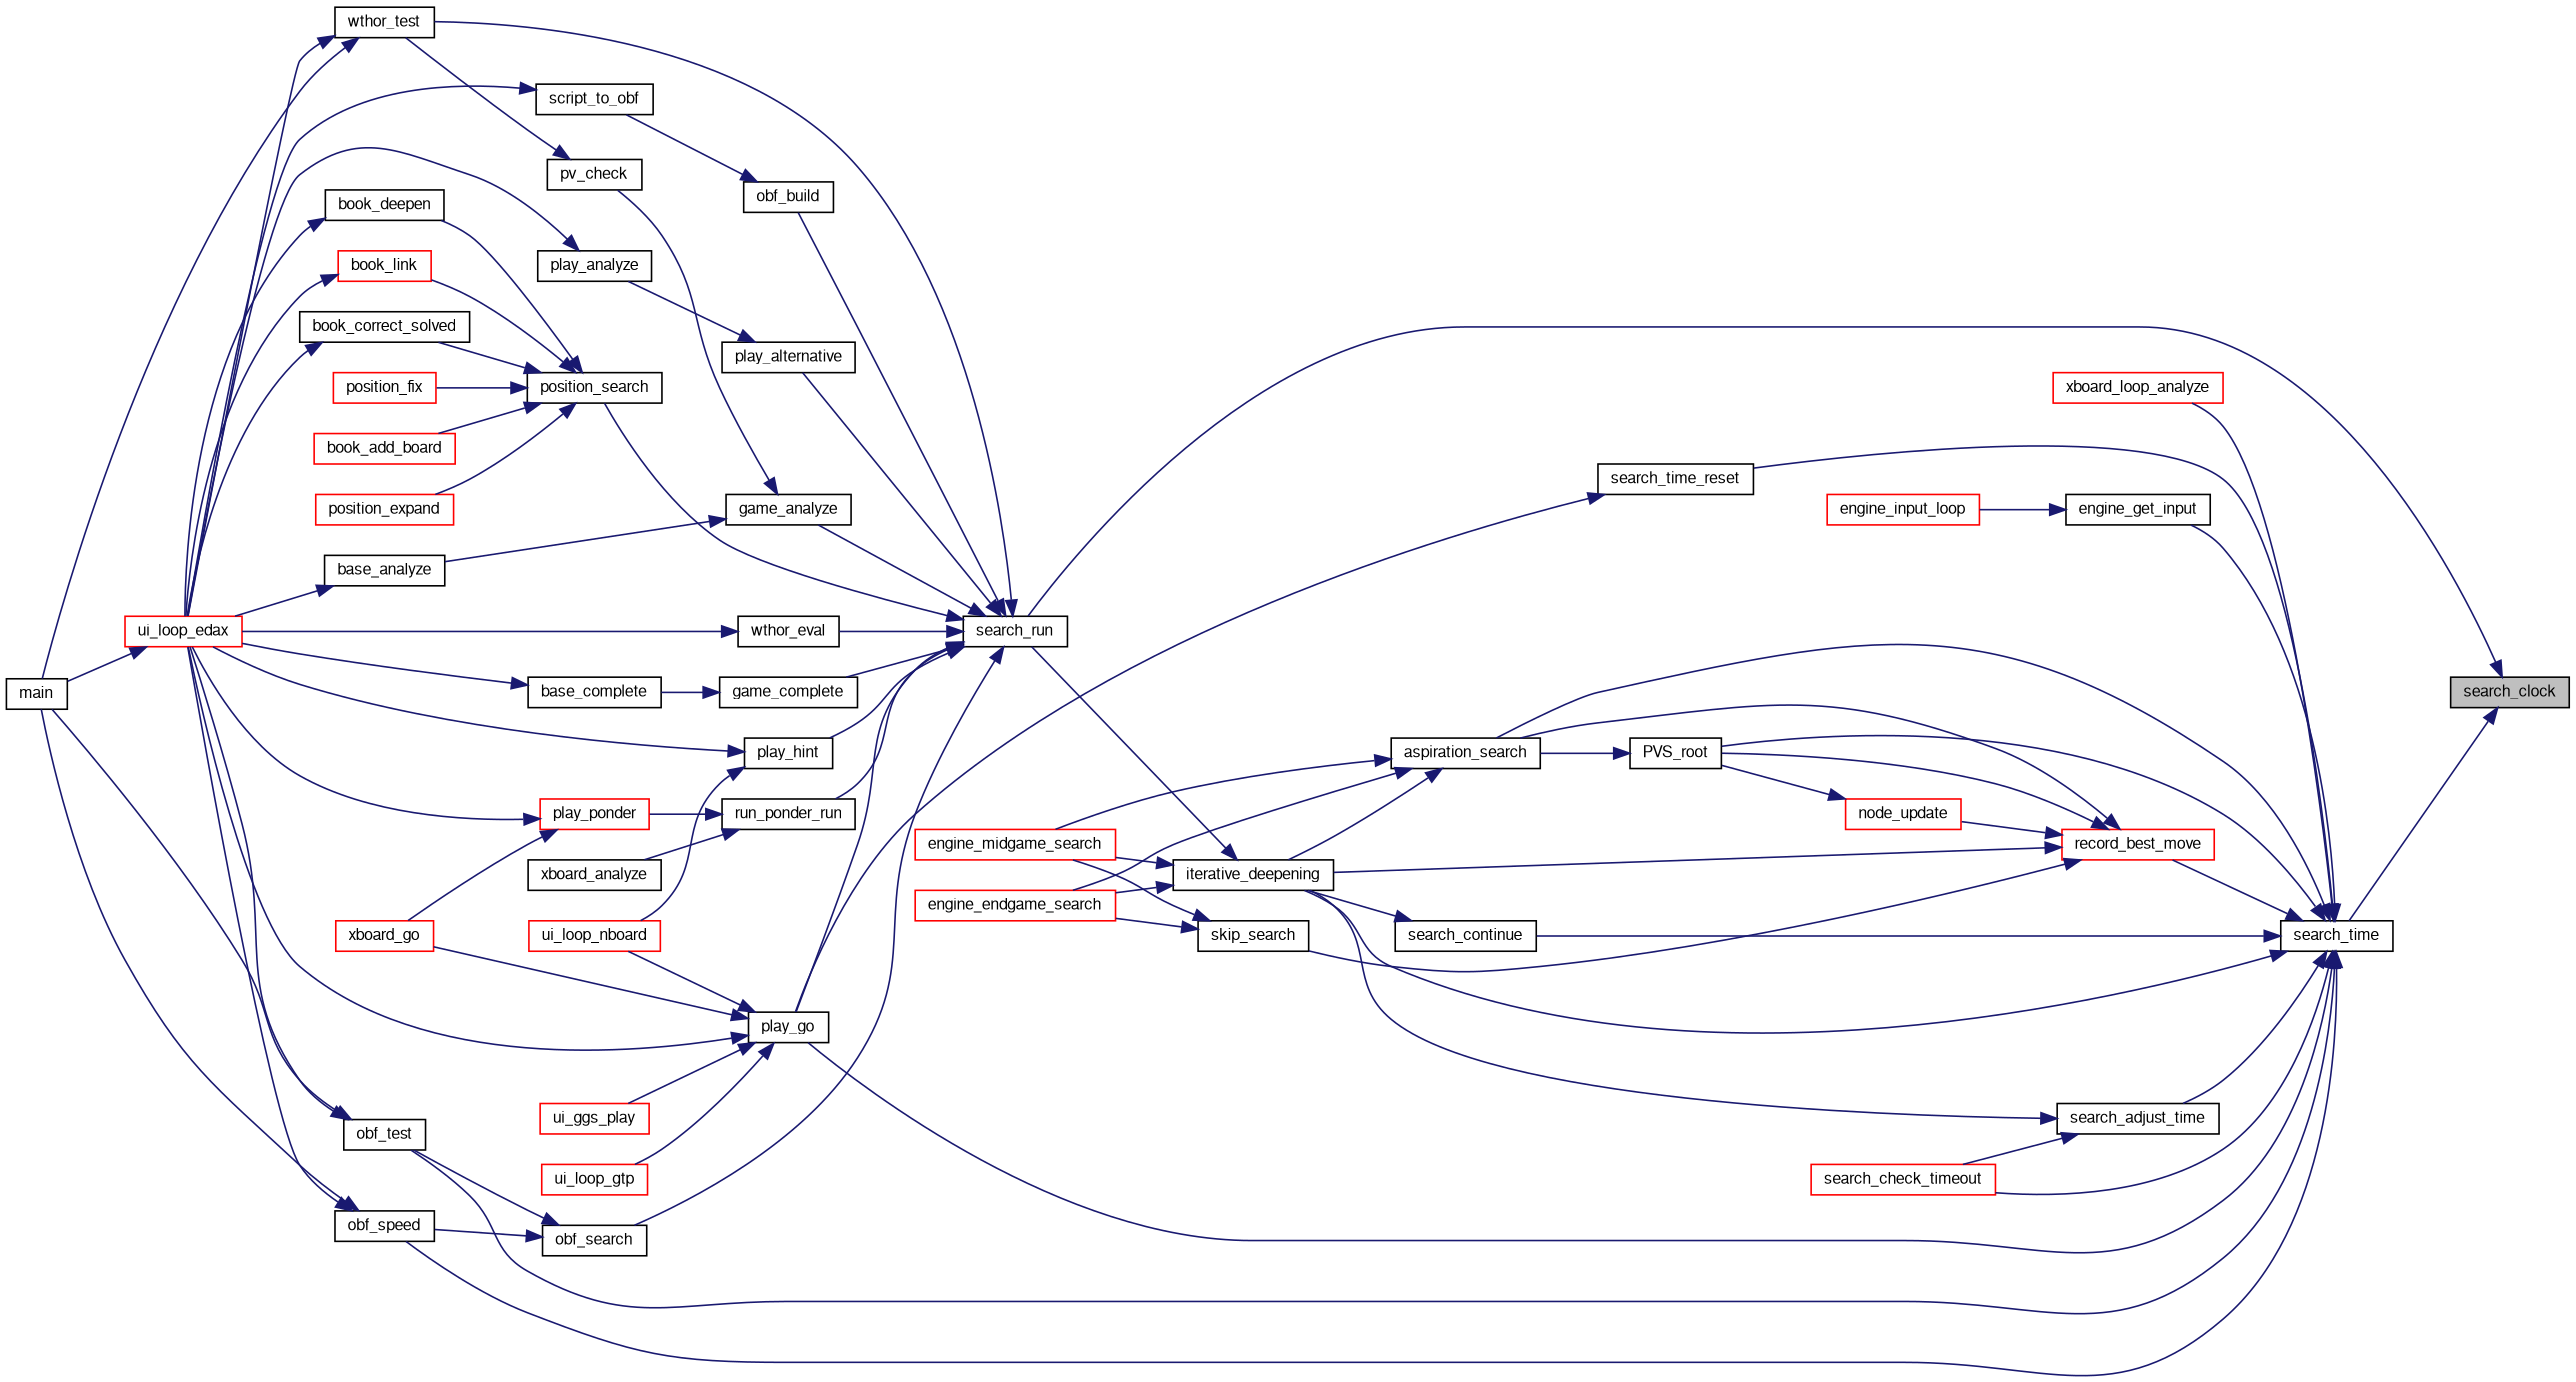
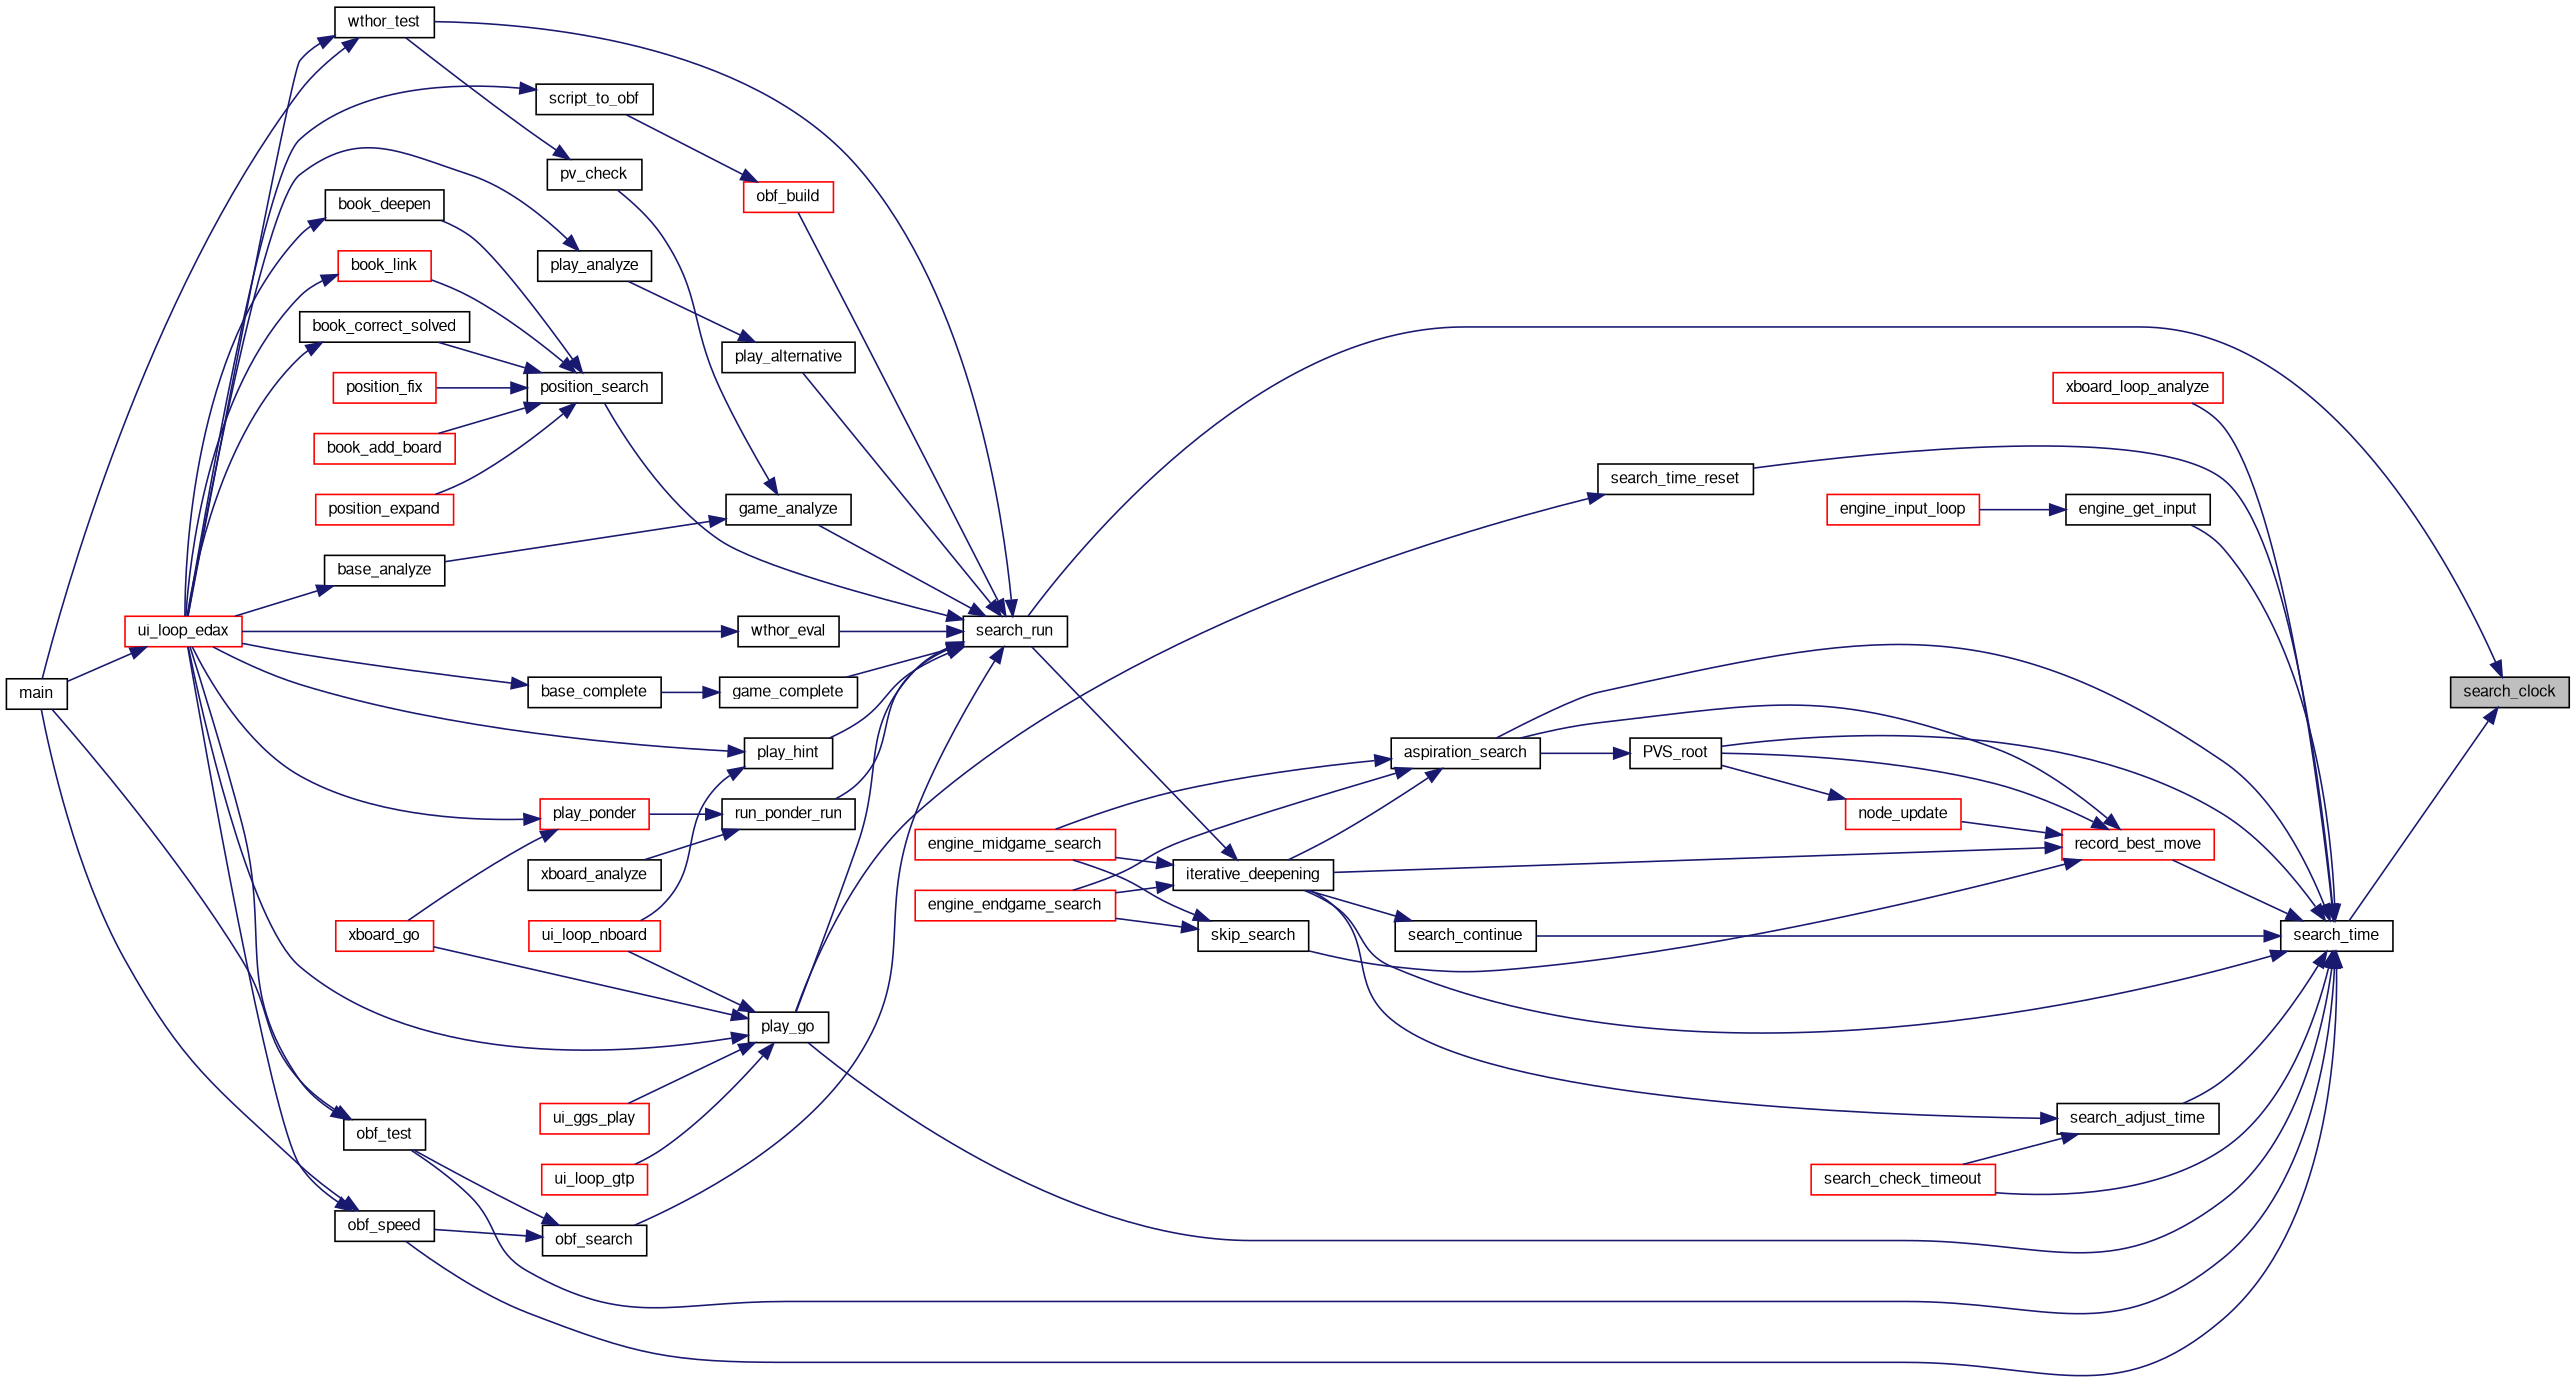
(789, 197) -> (789, 197)
